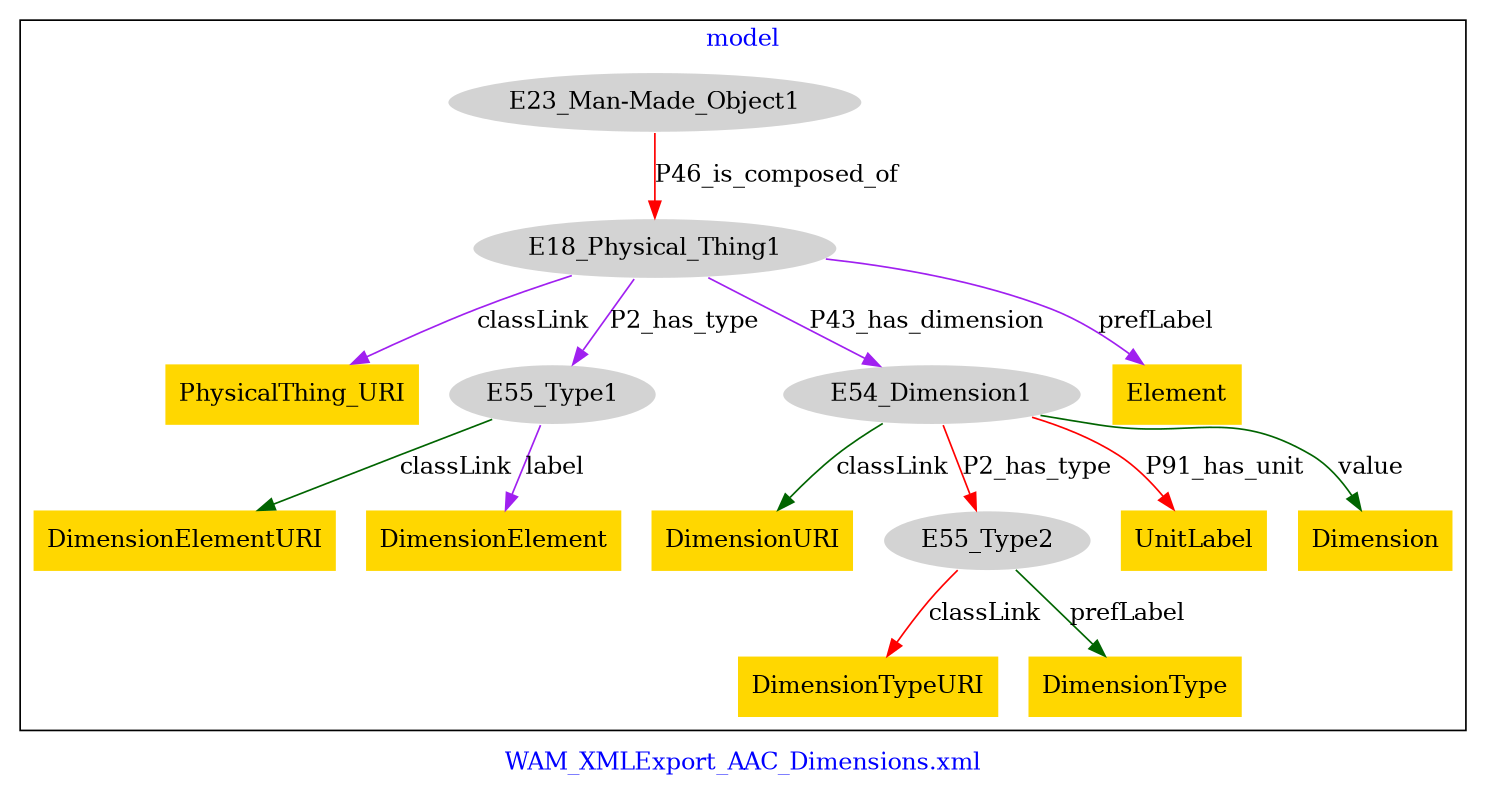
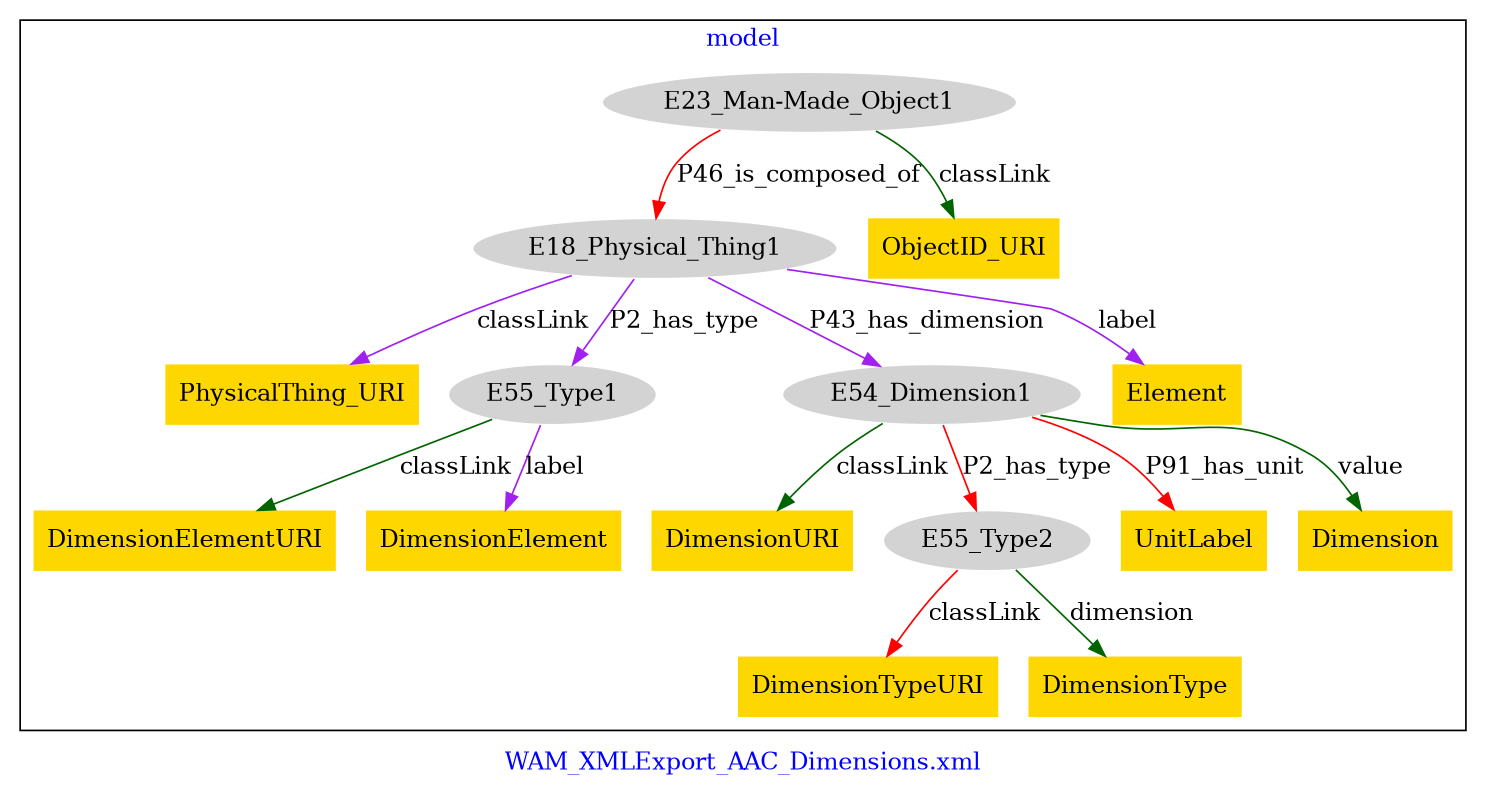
none -> (964, 249)
(1156, 322) -> (1128, 322)
(1128, 614) -> (1132, 614)
